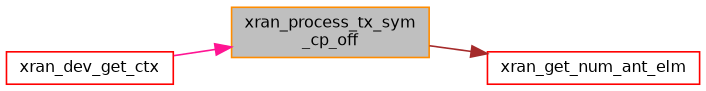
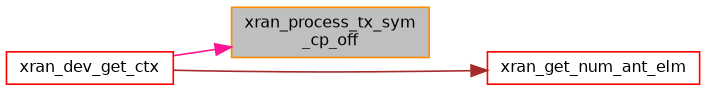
(450, 49) -> (322, 72)
